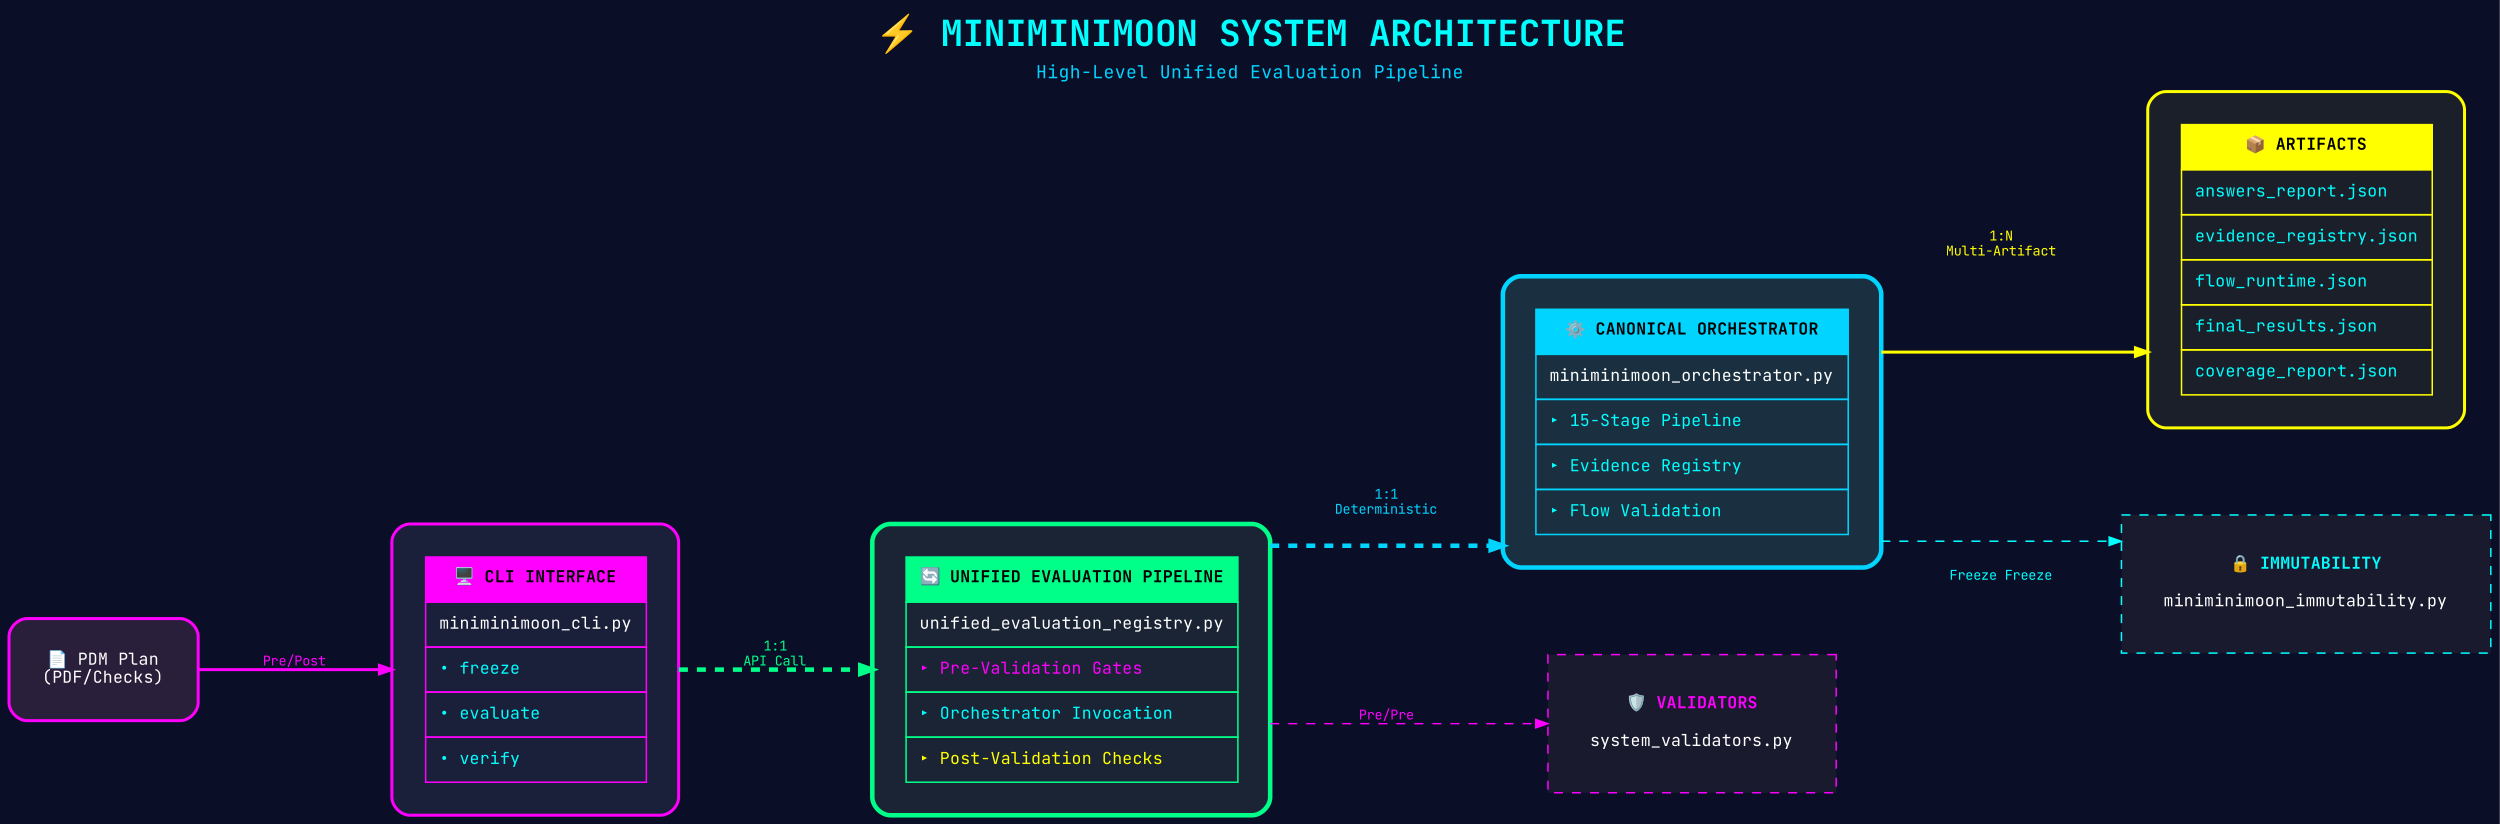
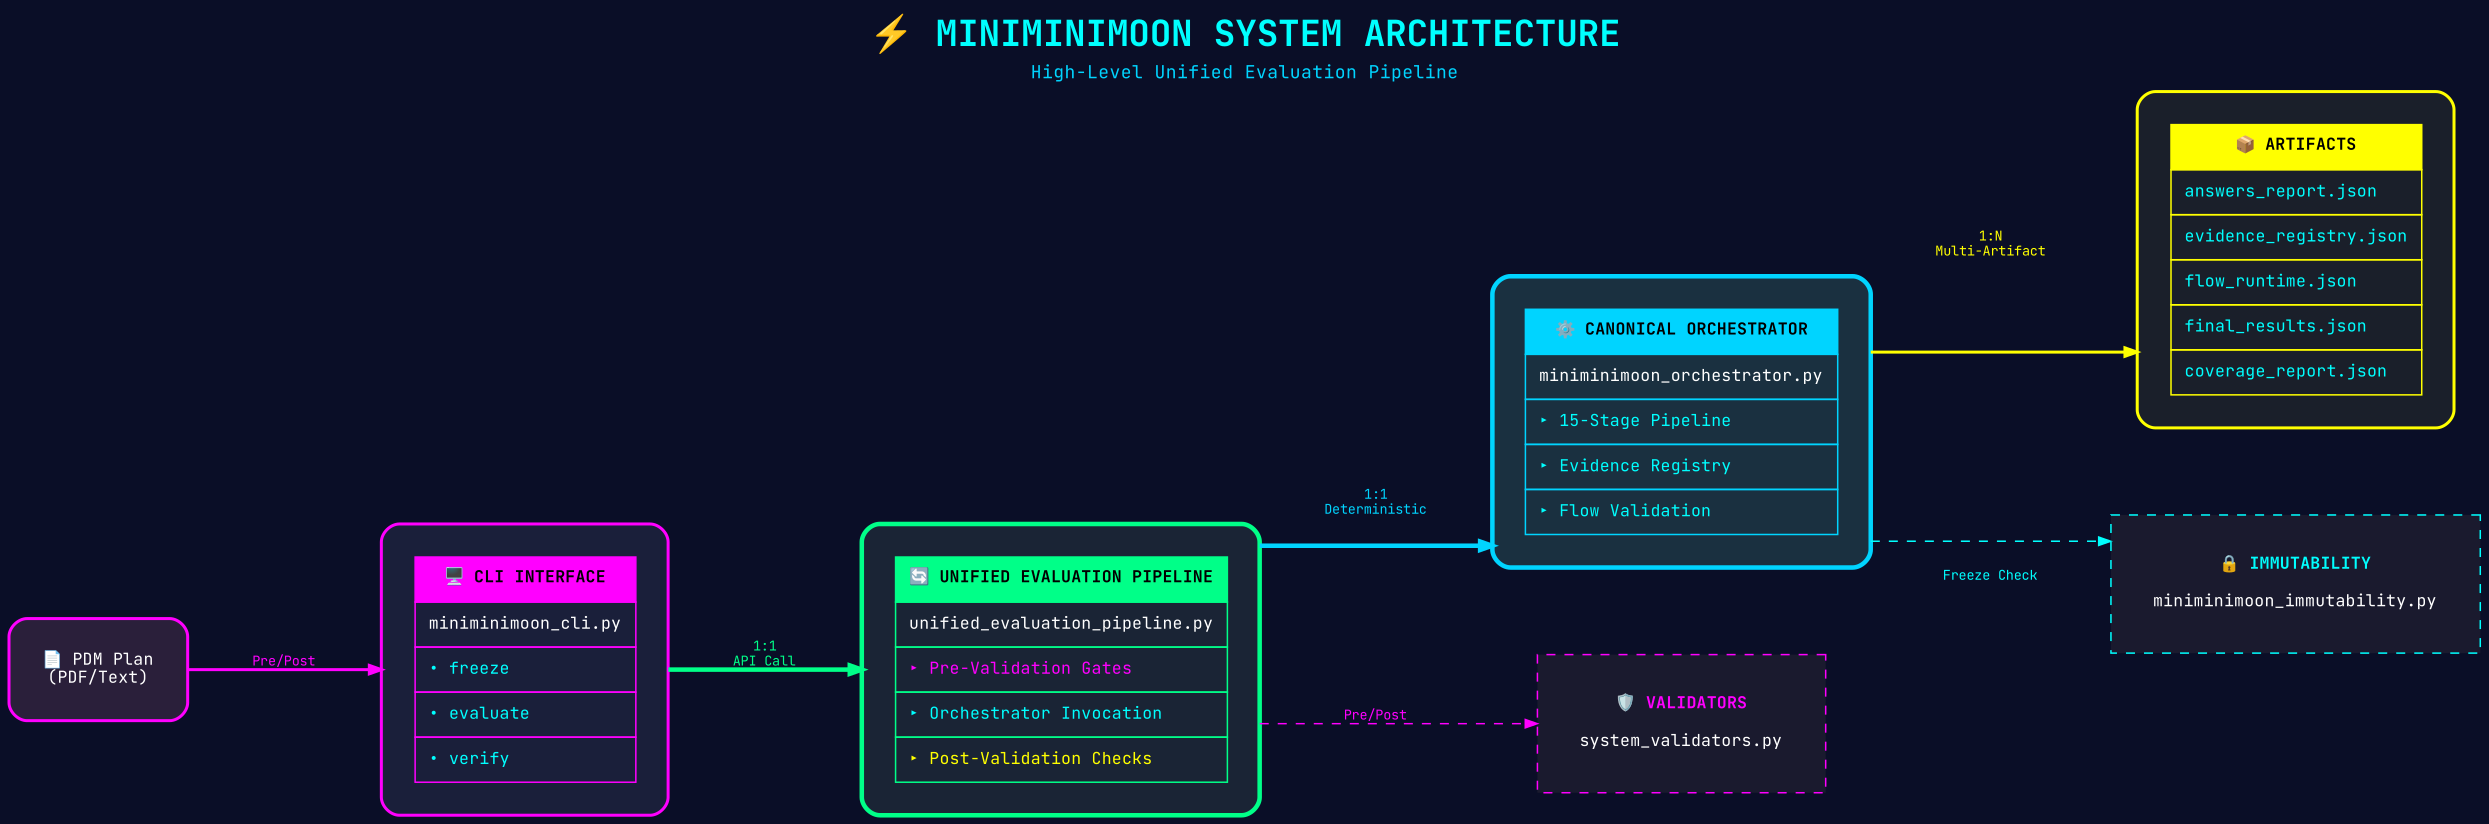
(1380, 546) -> (1370, 546)
(2001, 577) -> (1991, 577)
(1072, 624) -> (1061, 624)
(104, 670) -> (98, 670)
(770, 670) -> (759, 670)
(1387, 716) -> (1376, 716)
